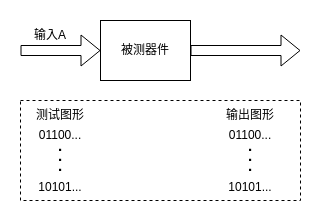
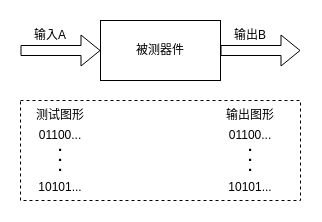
none -> (251, 36)
(146, 51) -> (161, 51)
